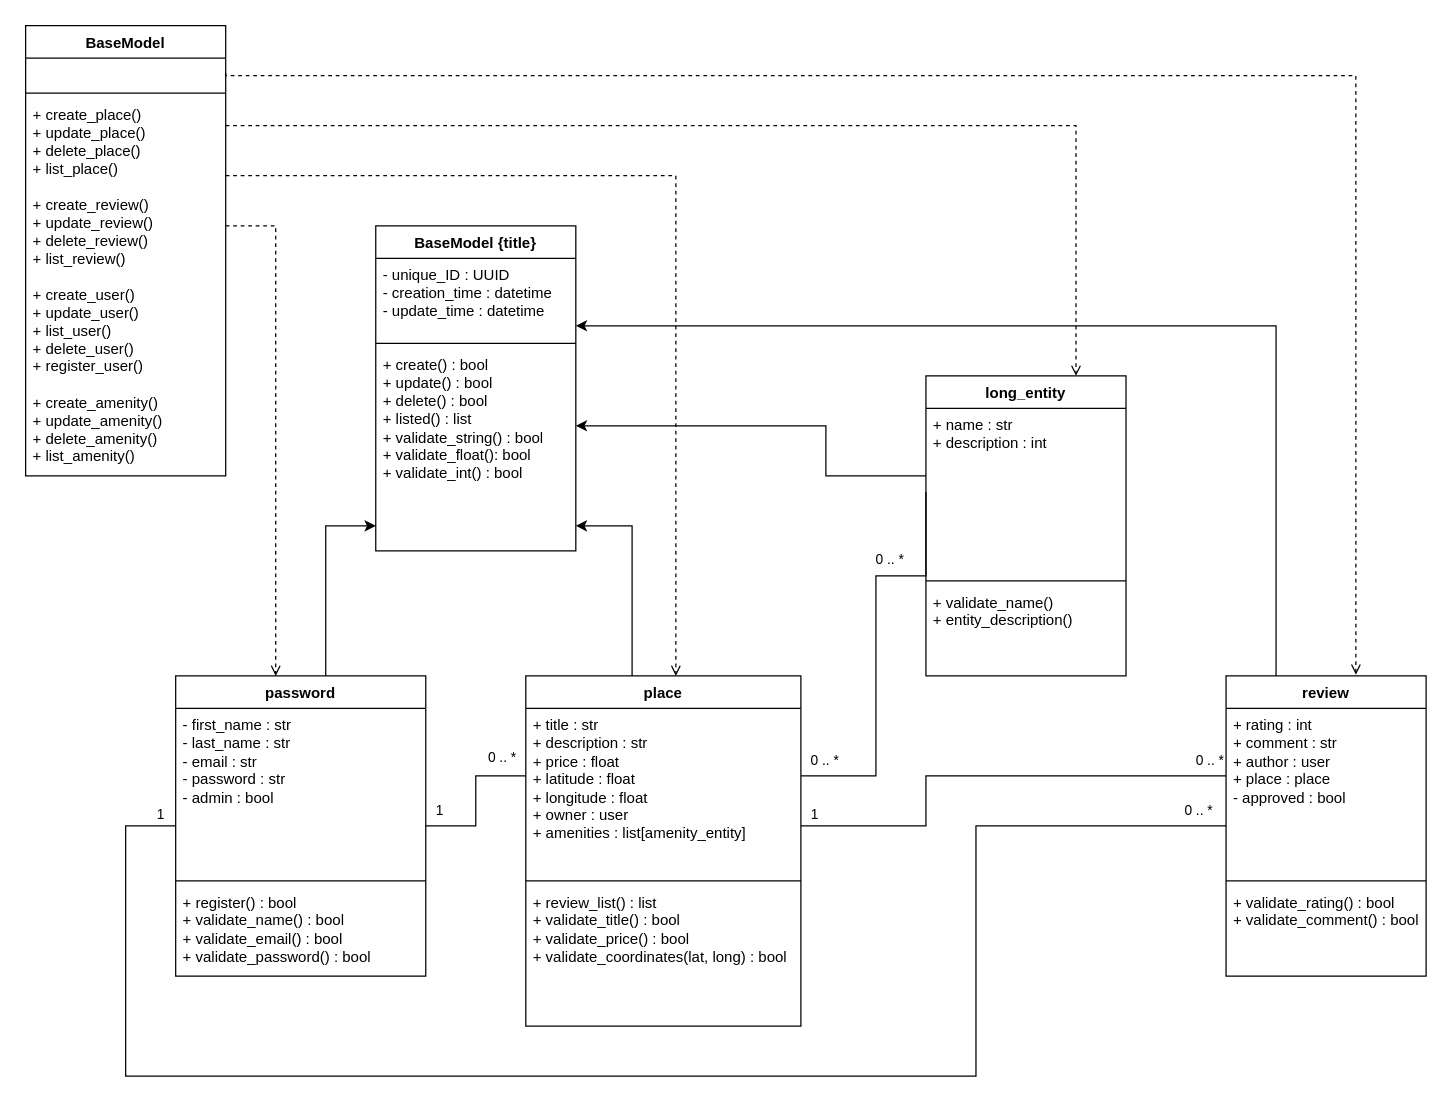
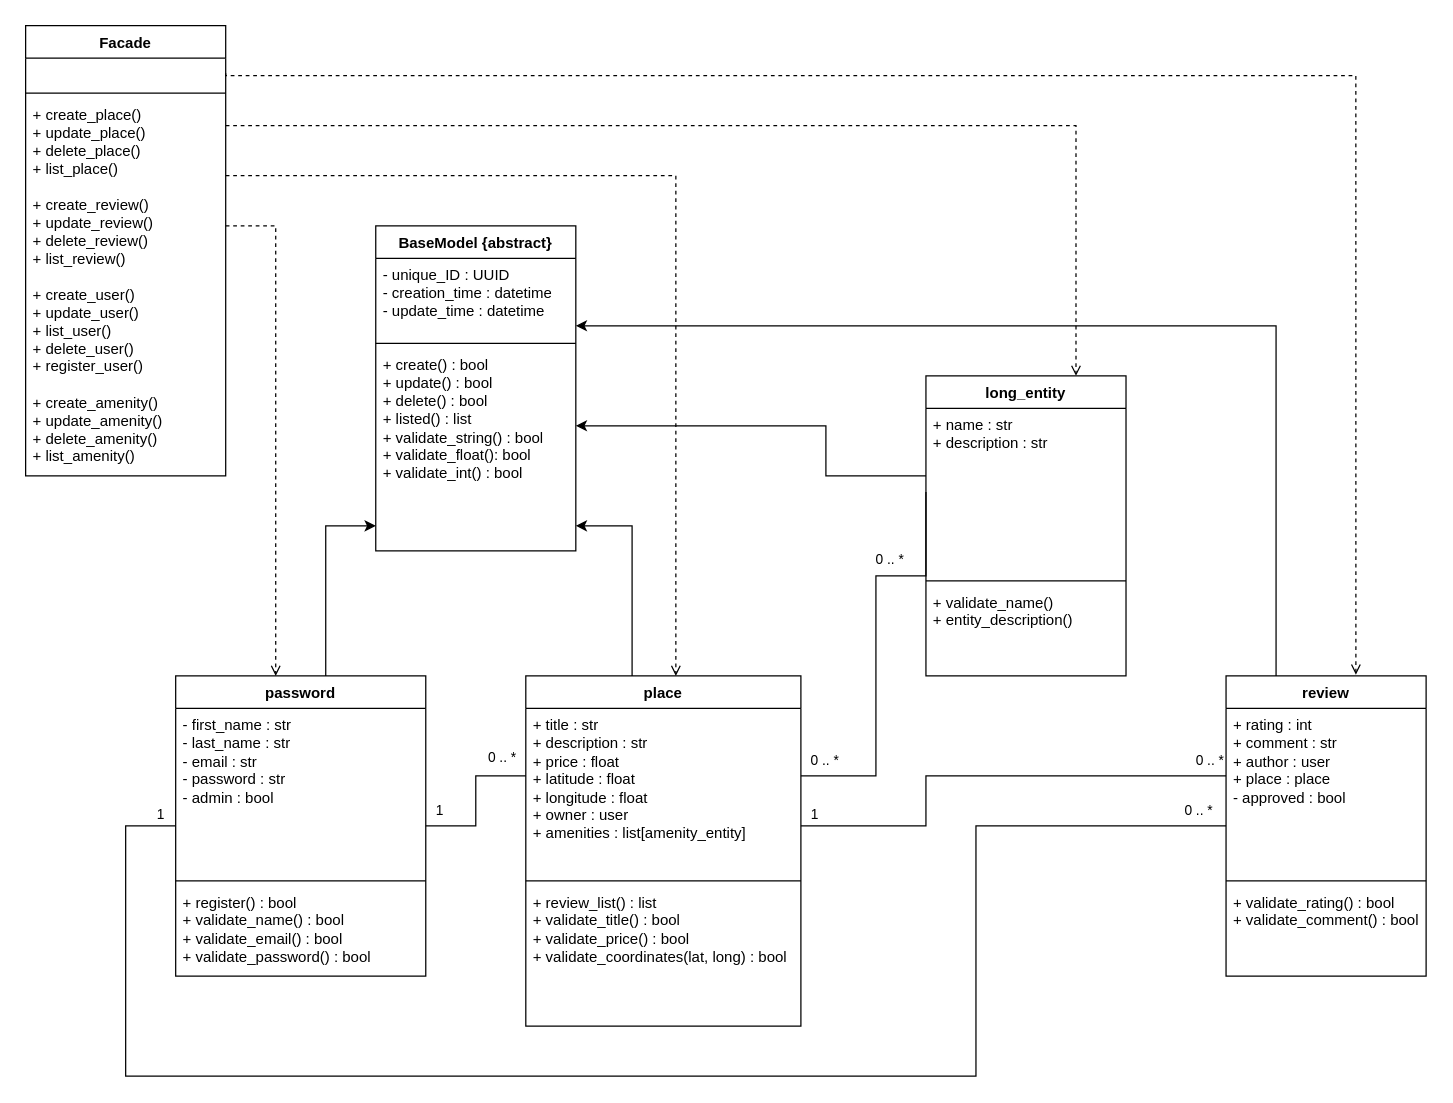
(126, 43) -> (126, 43)
(476, 243) -> (476, 243)
(999, 435) -> (1001, 435)
